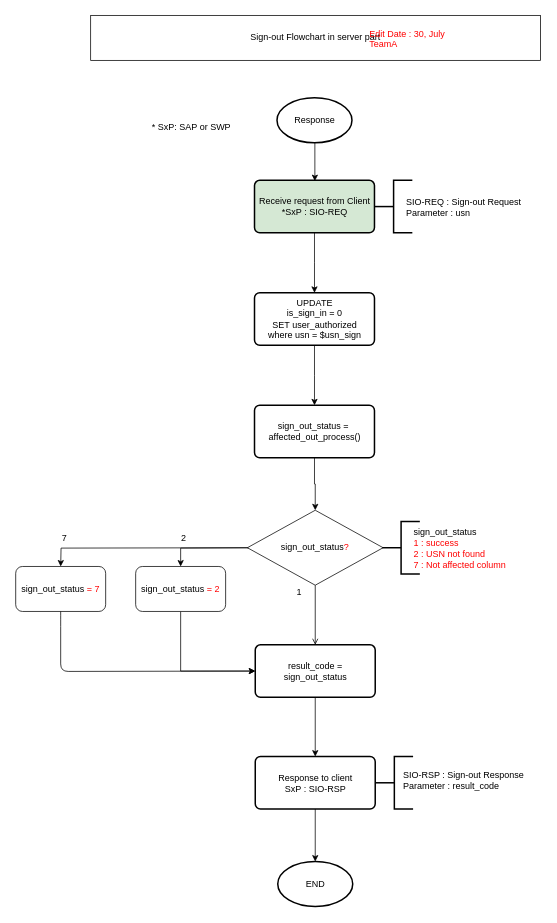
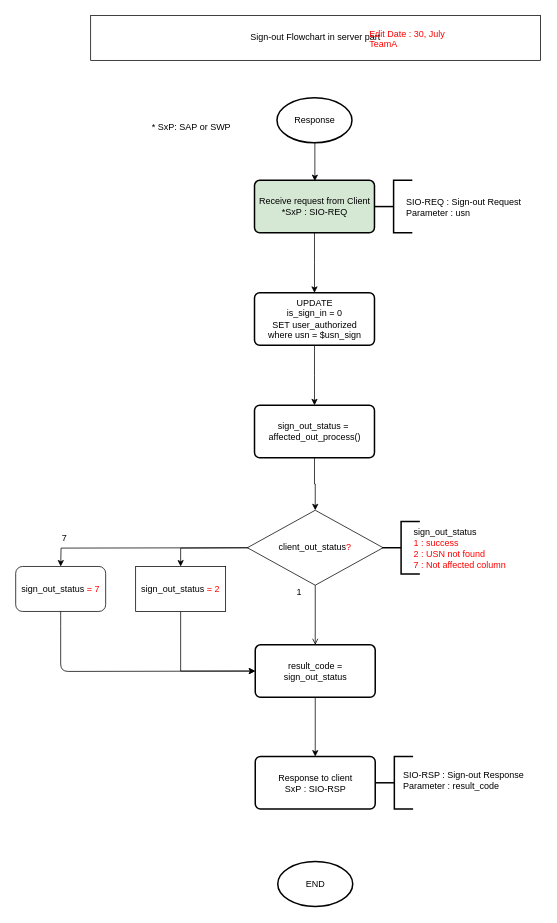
(187, 538) -> none
(315, 548) -> (315, 548)
(180, 589) -> (180, 589)
(315, 833) -> none
